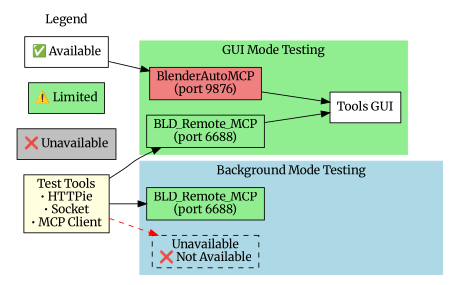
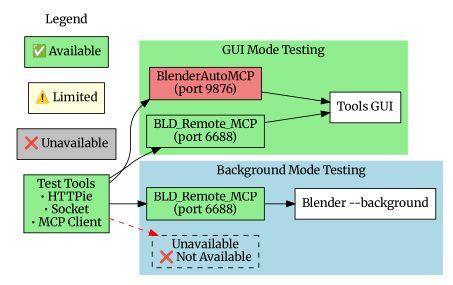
(67, 52) -> (67, 52)
(128, 66) -> (131, 146)
(67, 98) -> (67, 98)
(67, 204) -> (67, 204)
none -> (365, 204)
